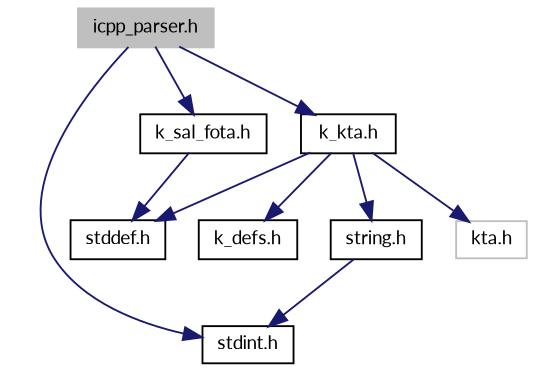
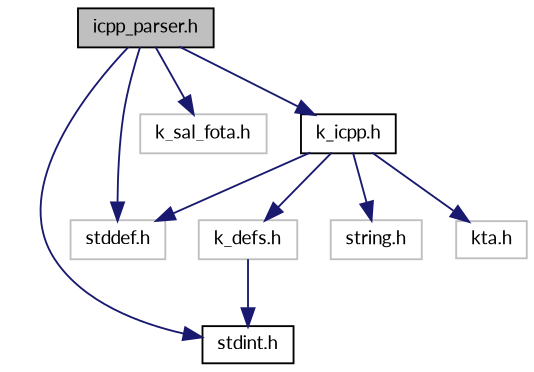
(146, 28) -> (146, 28)
(203, 134) -> (203, 134)
(348, 134) -> (348, 134)
(167, 179) -> (122, 123)
(118, 240) -> (118, 240)
(248, 240) -> (248, 240)
(376, 240) -> (376, 240)
(319, 287) -> (248, 284)
